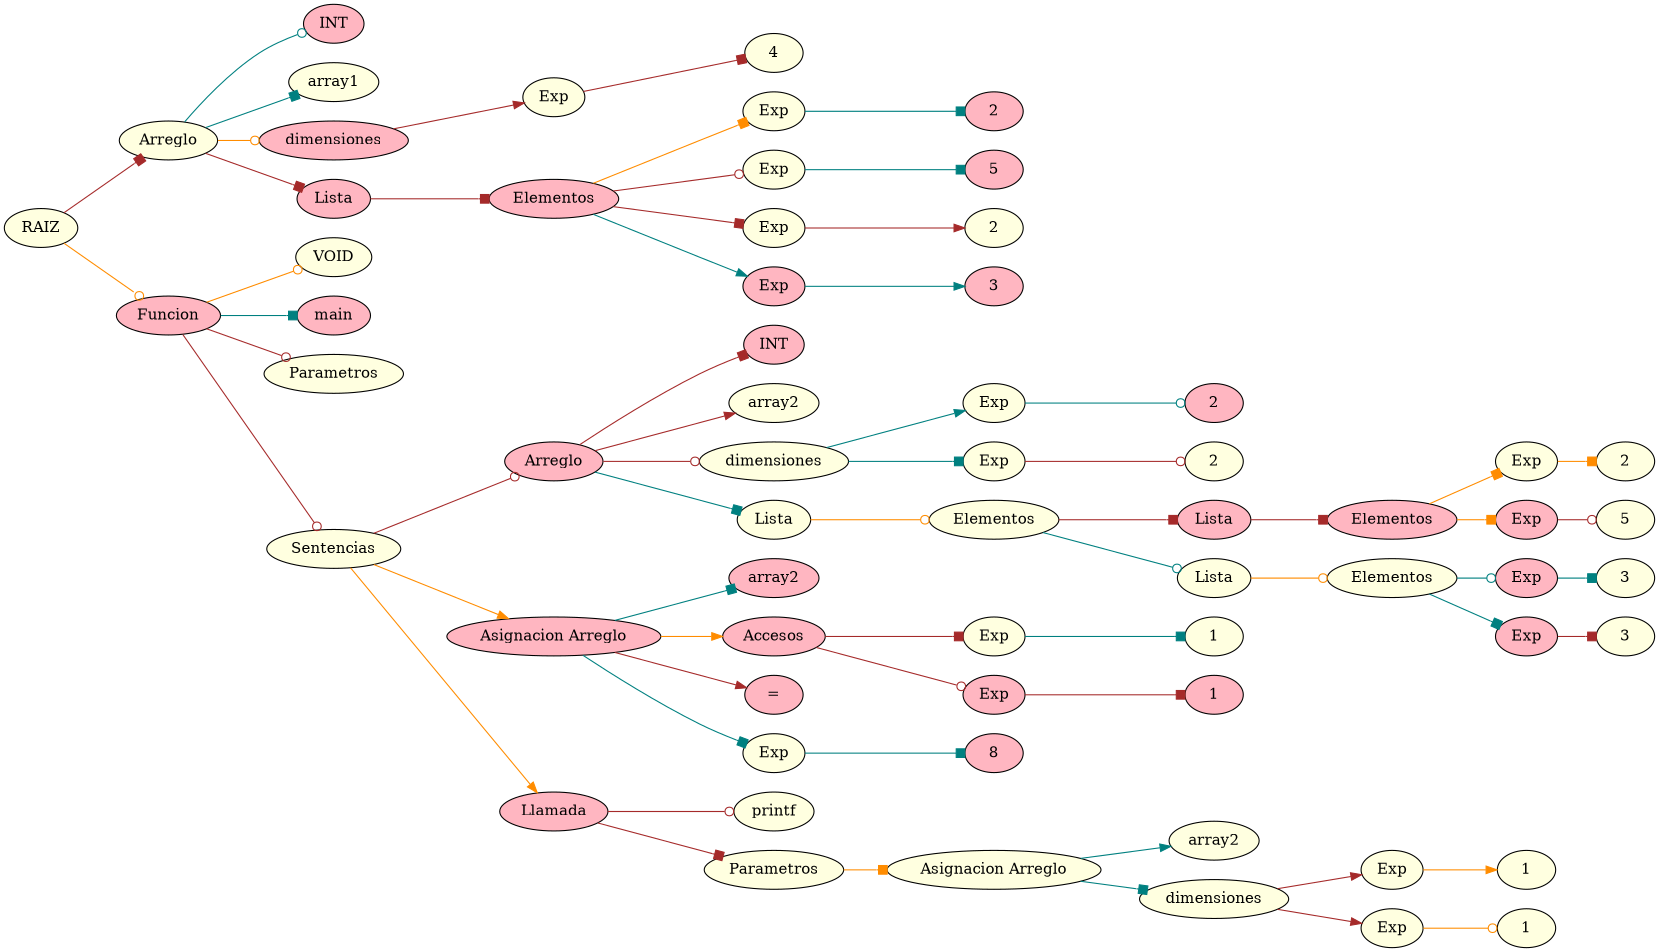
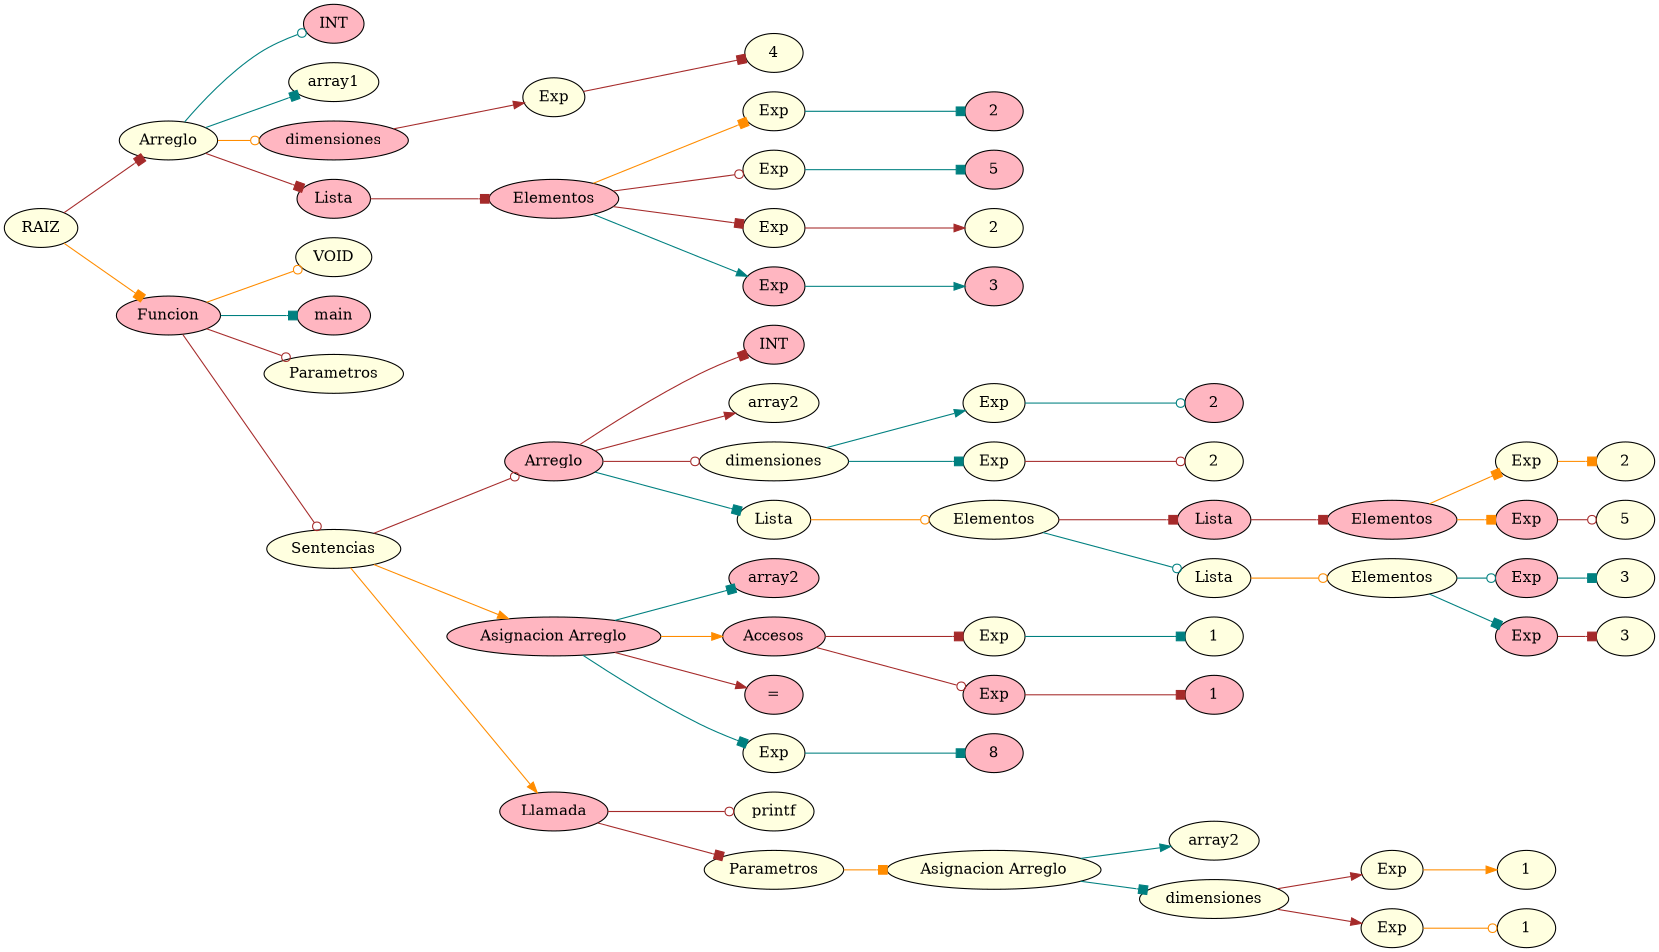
(99, 268) -> (99, 268)
